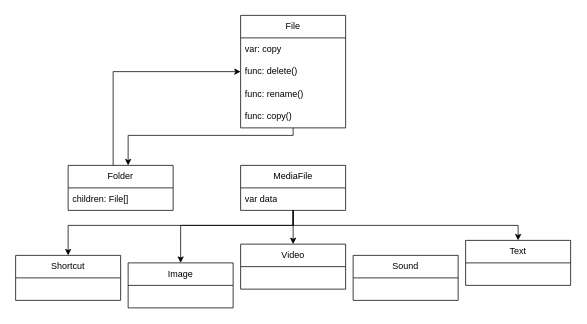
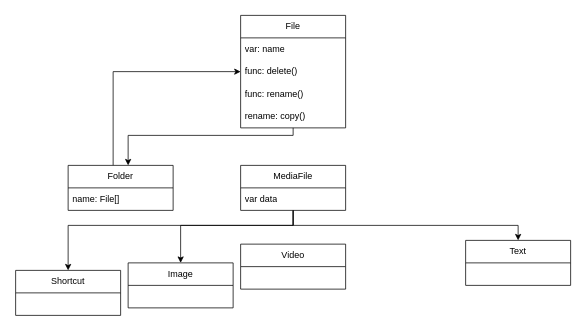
(266, 49) -> (266, 49)
(273, 117) -> (278, 117)
(106, 199) -> (98, 199)
(293, 237) -> none
(68, 278) -> (68, 293)
(405, 278) -> none
